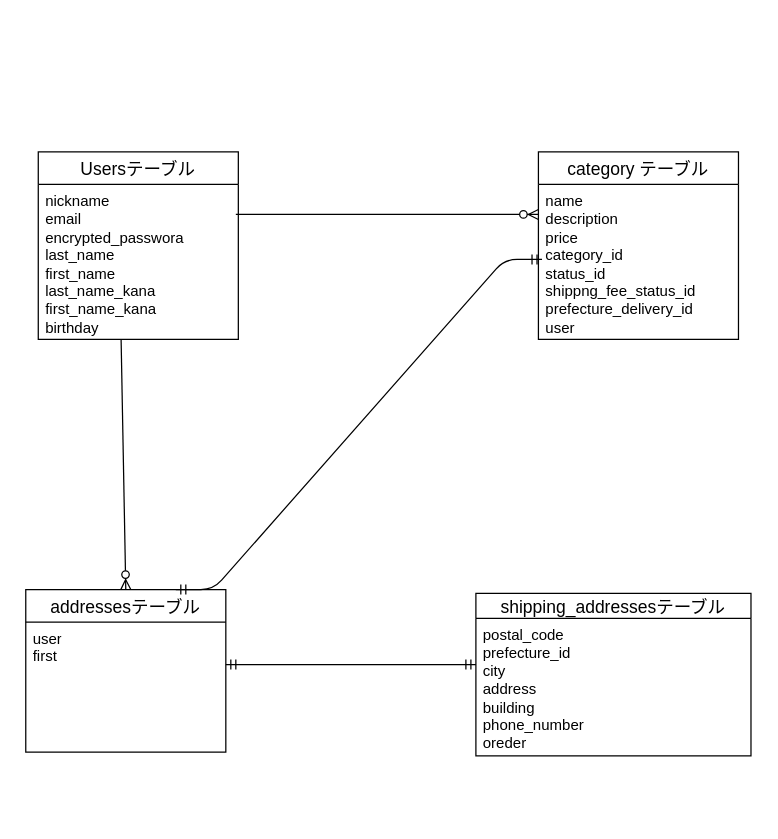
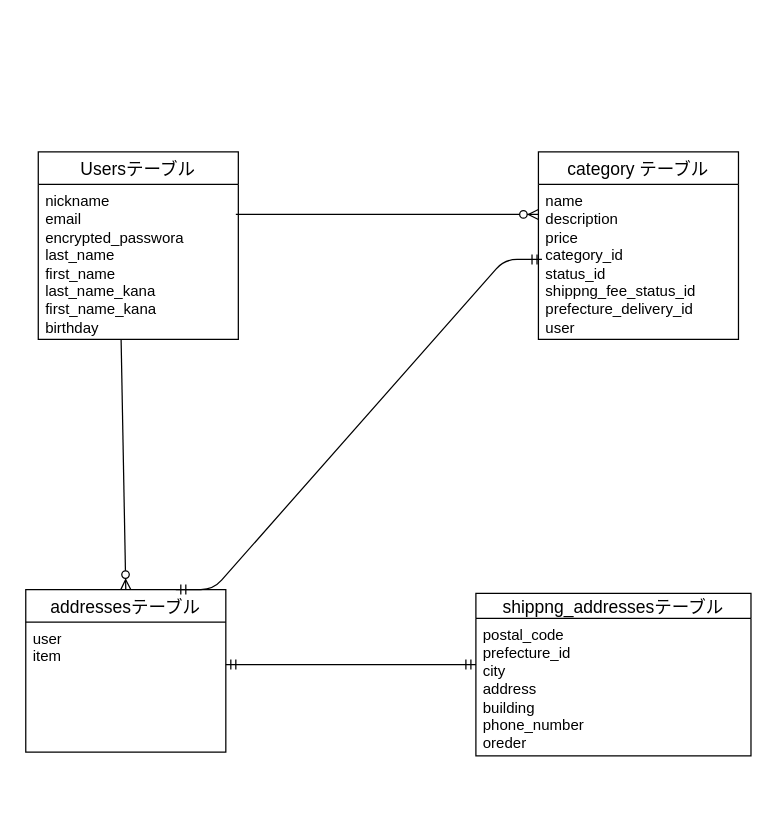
(613, 607) -> (613, 607)
(52, 649) -> (50, 649)
